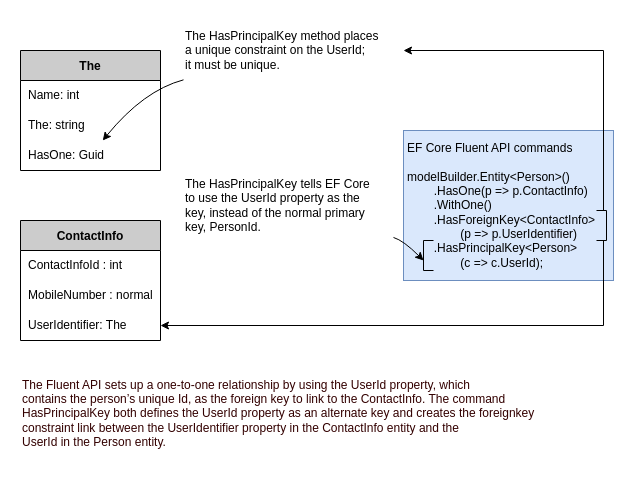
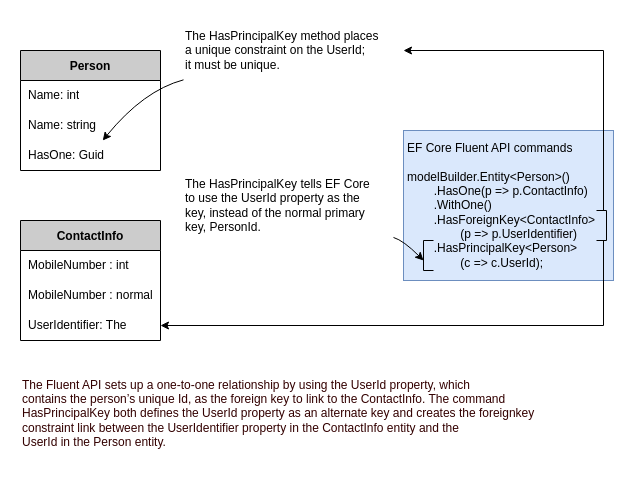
(90, 66) -> (90, 66)
(61, 126) -> (64, 126)
(86, 266) -> (80, 266)
